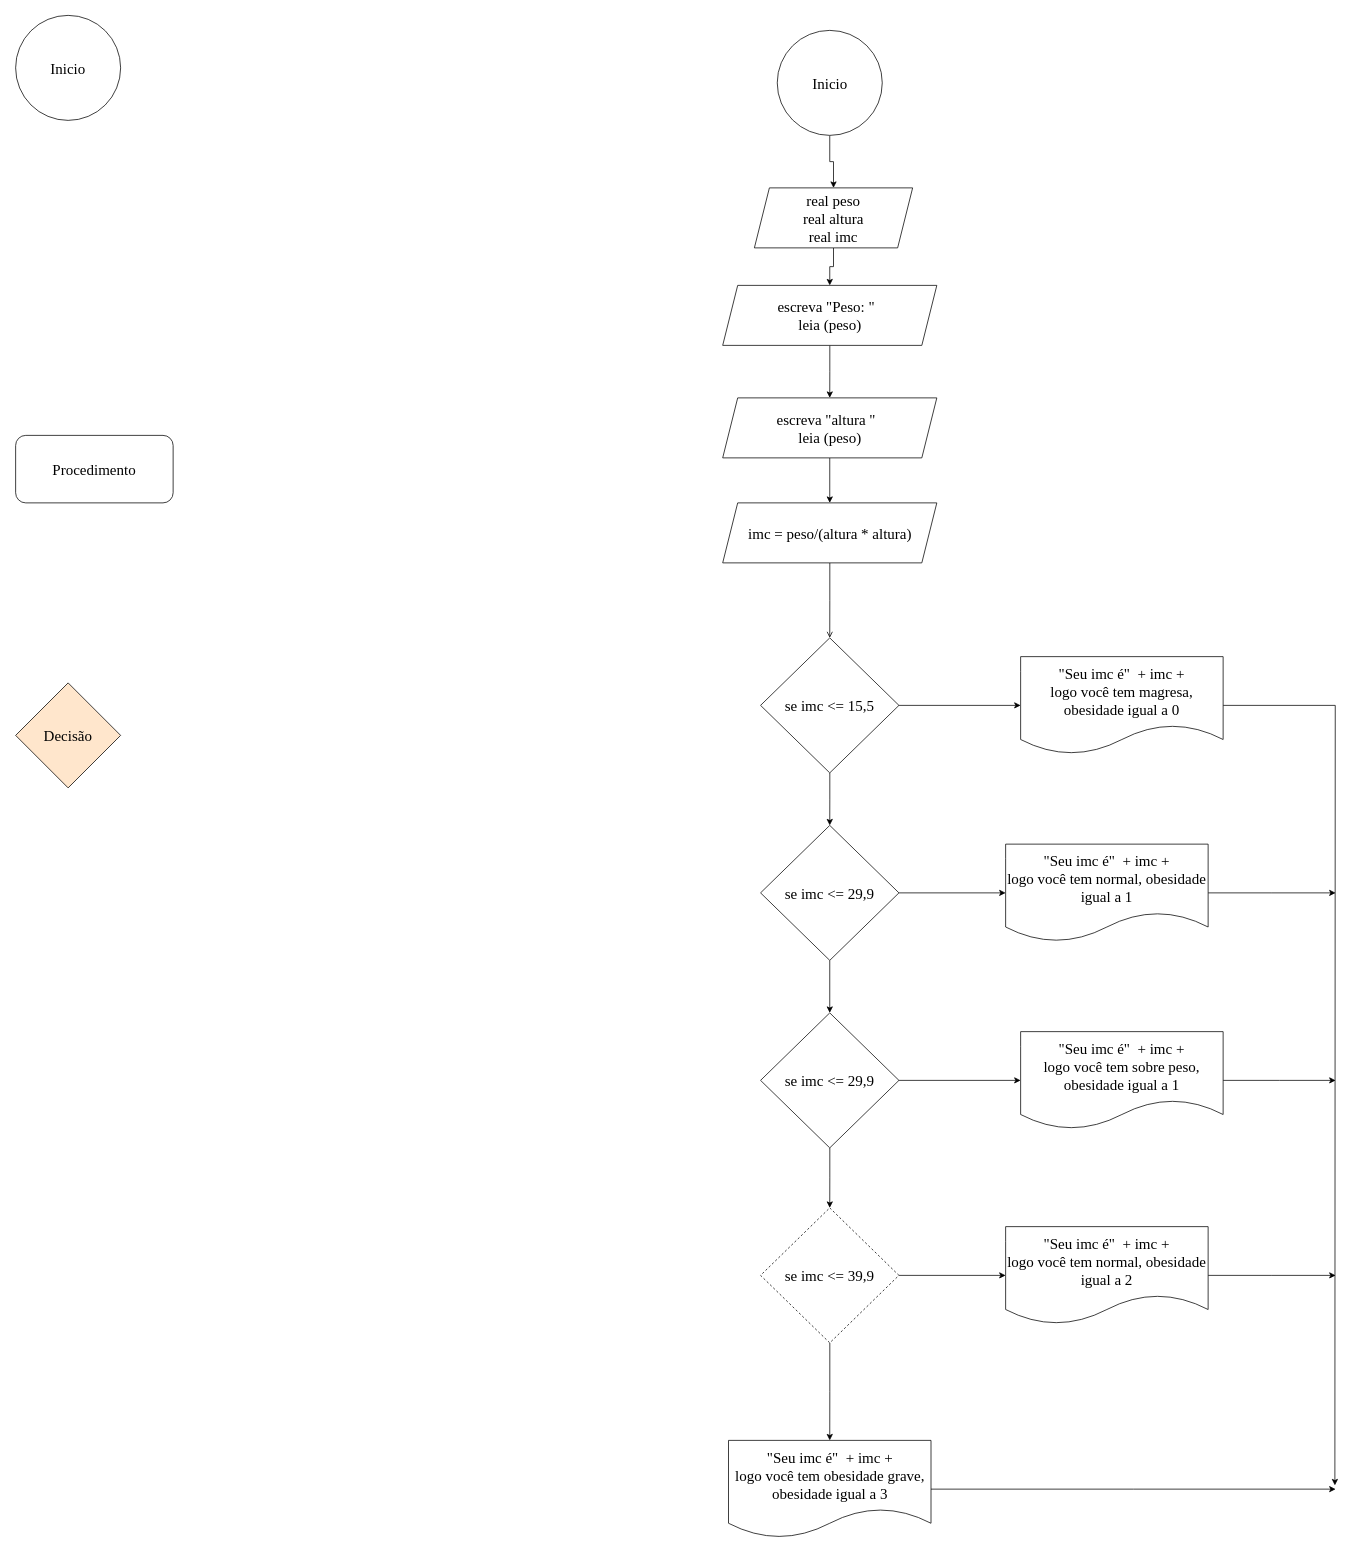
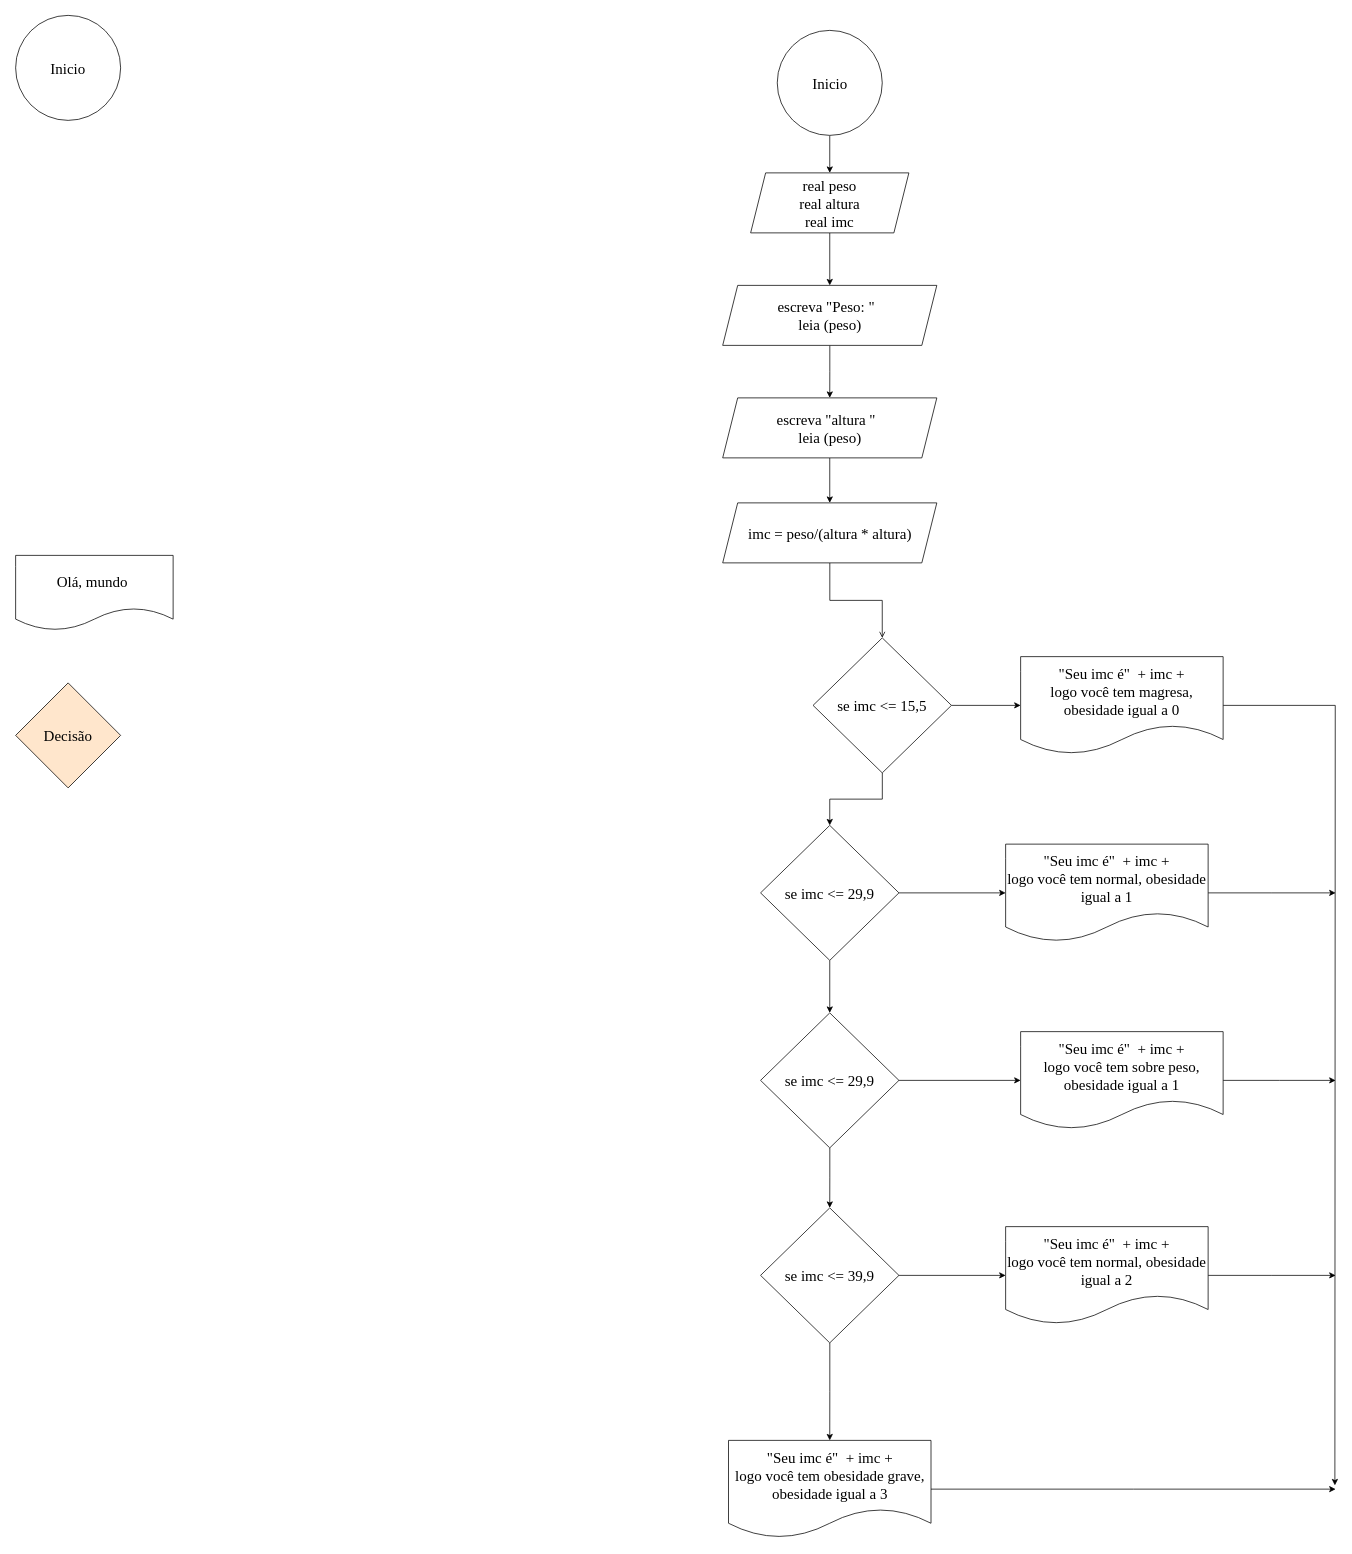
(833, 218) -> (830, 203)
(94, 469) -> none
none -> (94, 593)
(830, 705) -> (882, 705)
(830, 1275) -> (830, 1275)
